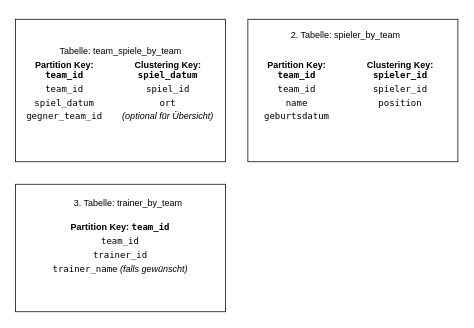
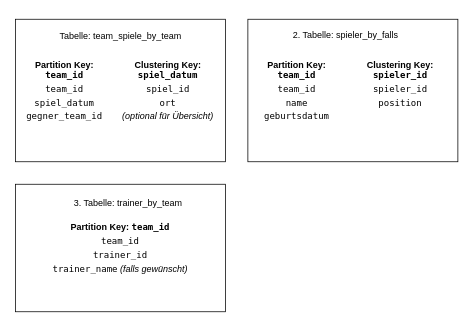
(346, 45) -> (346, 45)
(120, 51) -> (120, 36)
